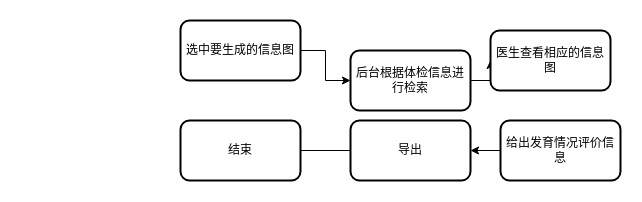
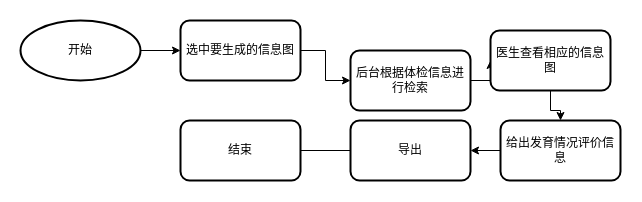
none -> (81, 51)
none -> (157, 51)
none -> (551, 107)
